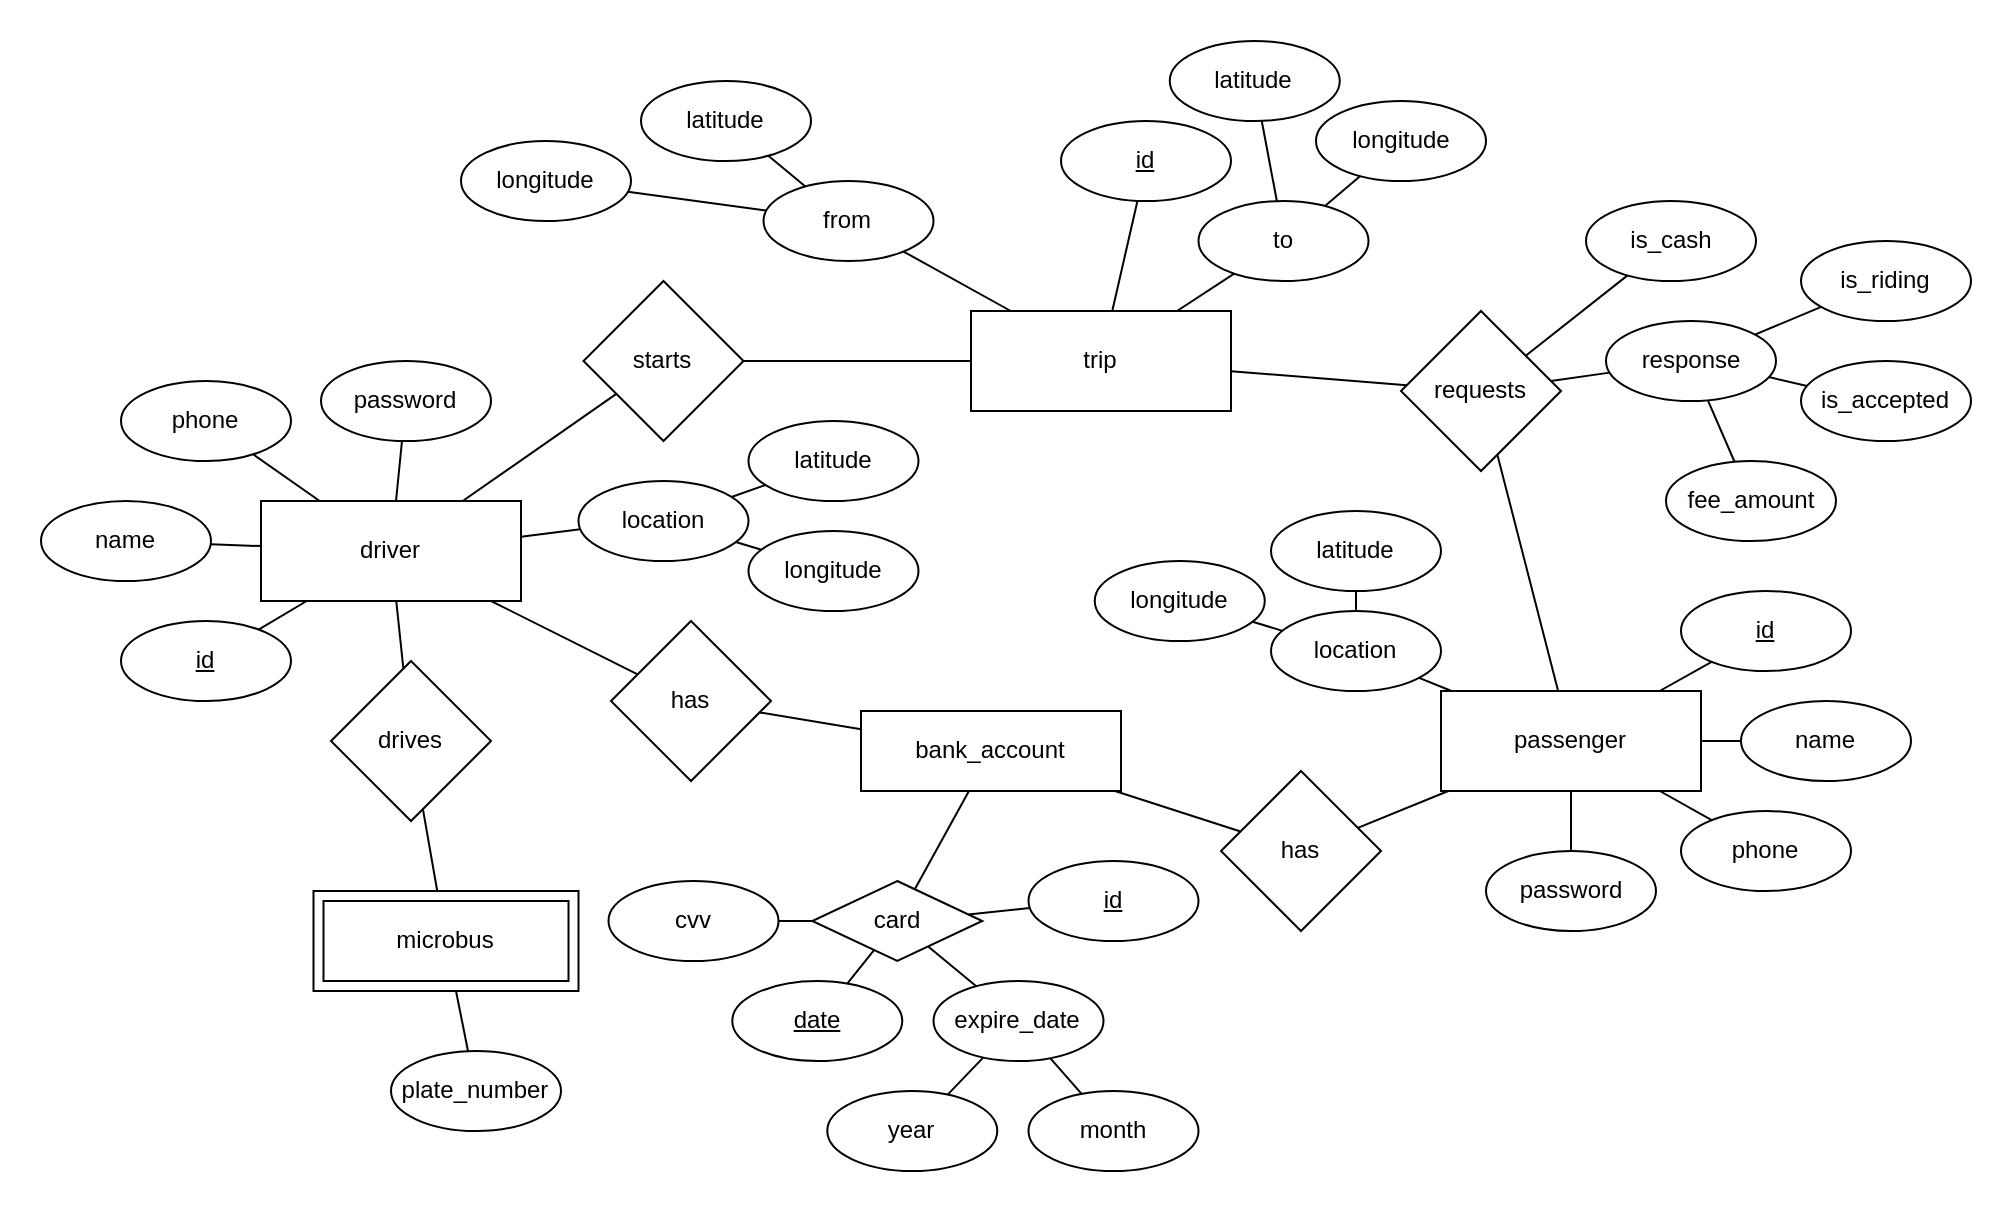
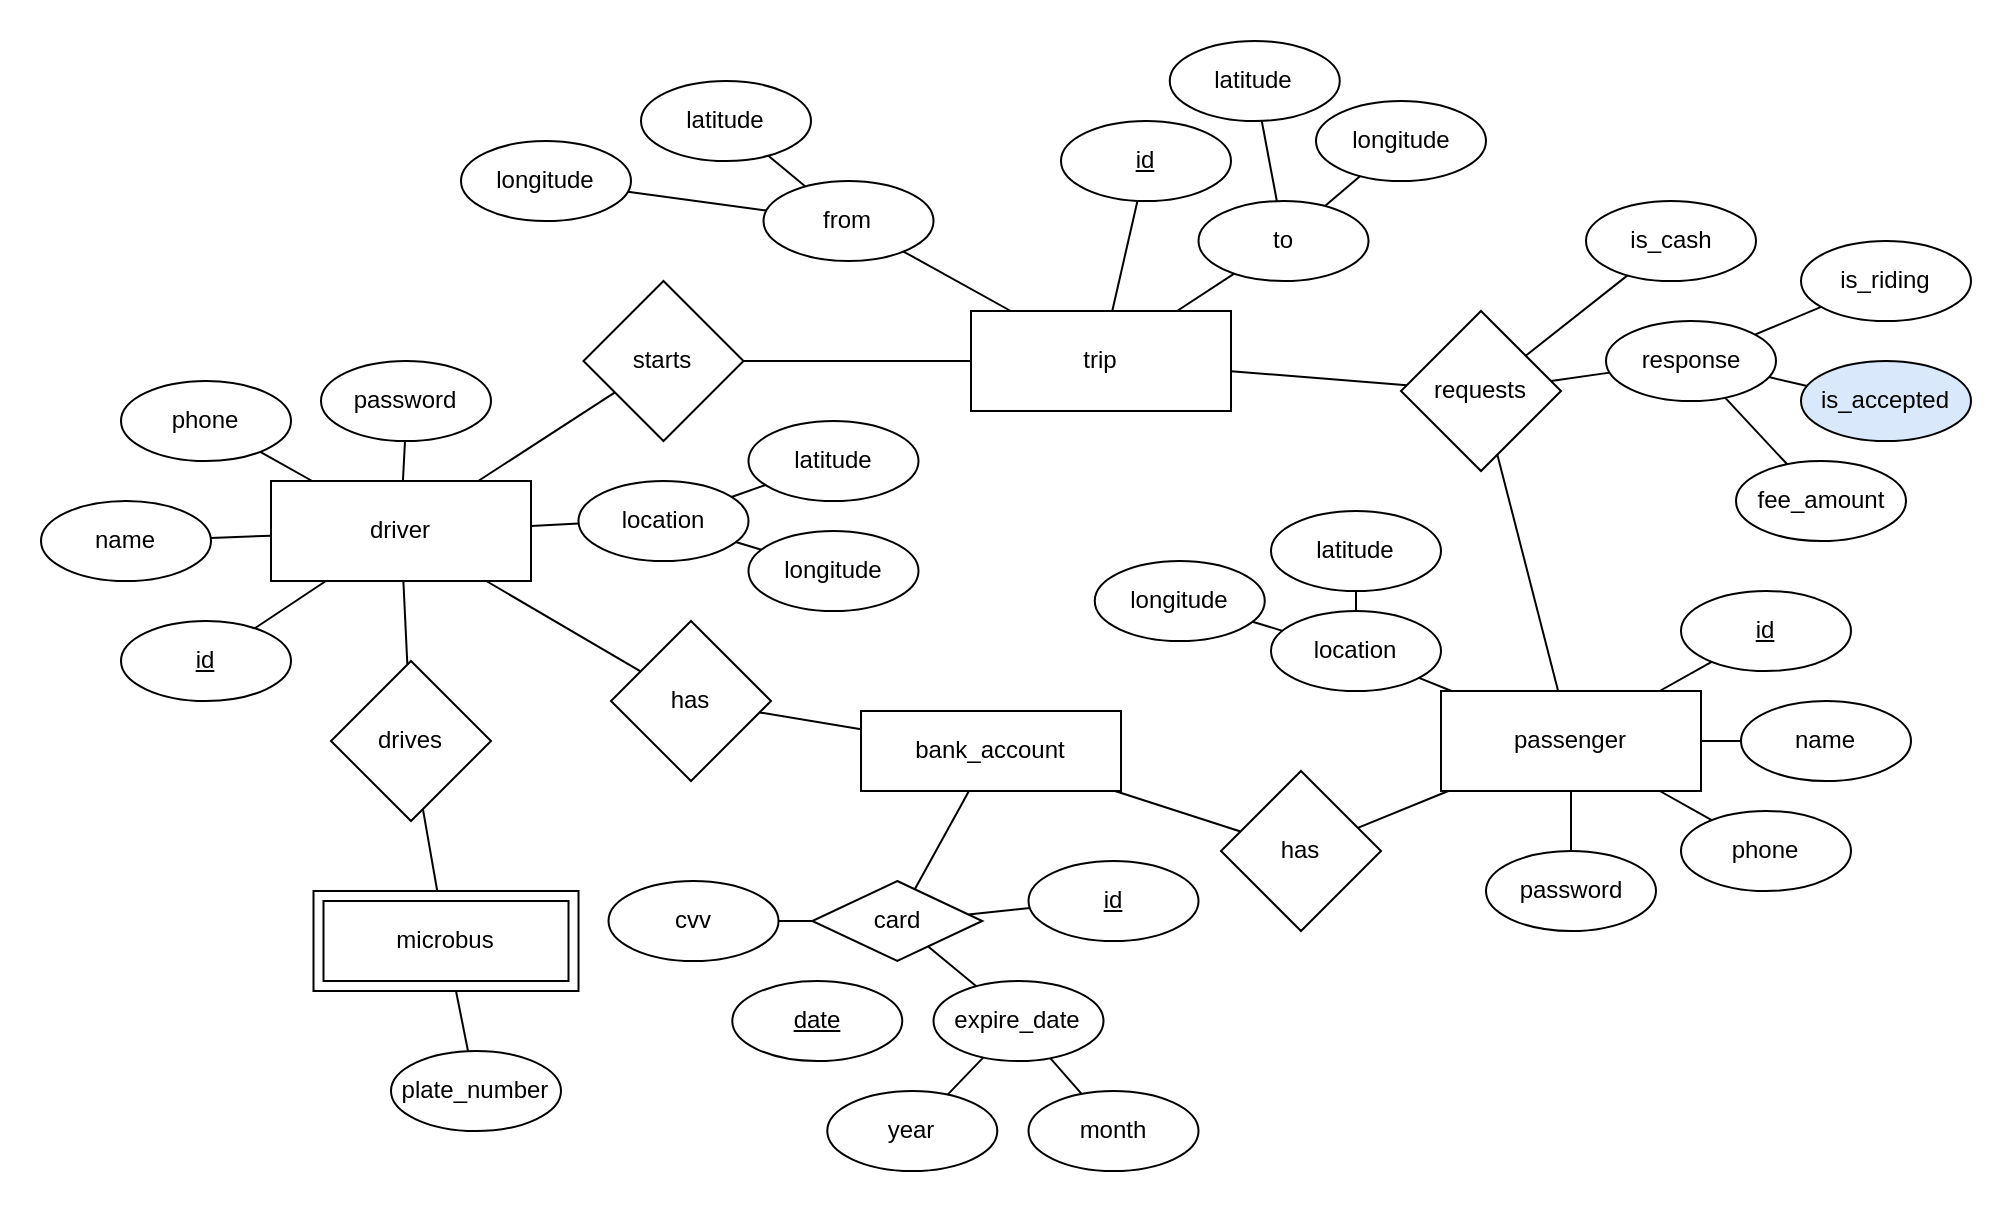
(1886, 401) -> (1886, 401)
(1751, 501) -> (1821, 501)
(391, 551) -> (401, 531)
(861, 967) -> none
